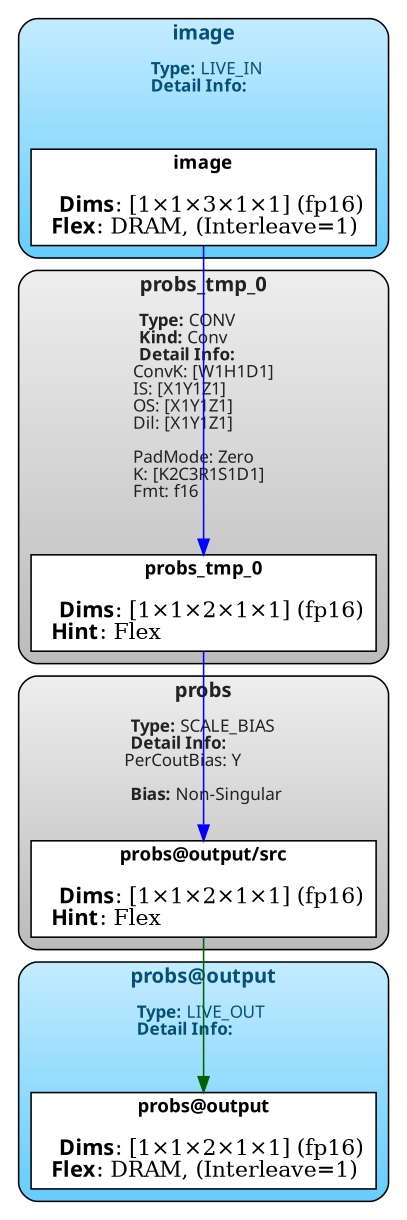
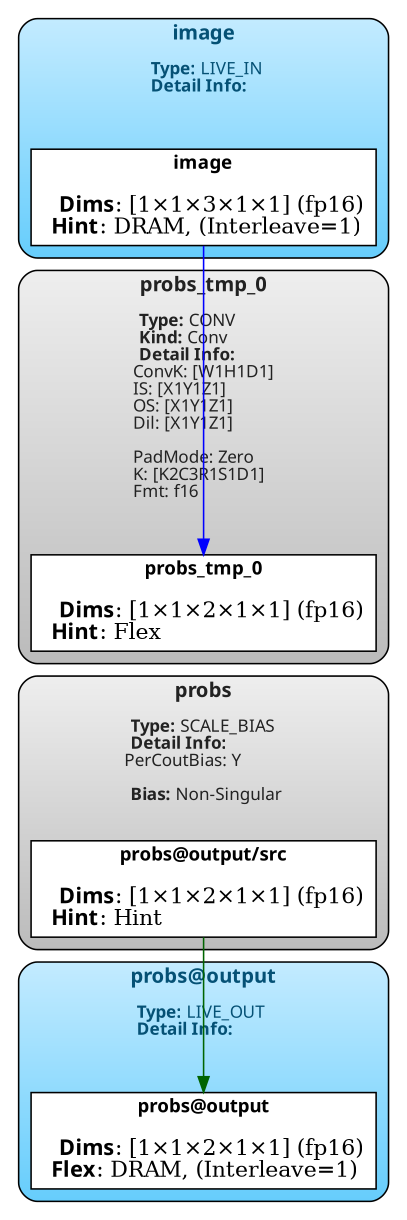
(74, 227) -> (75, 227)
(204, 738) -> none
(131, 919) -> (131, 919)
